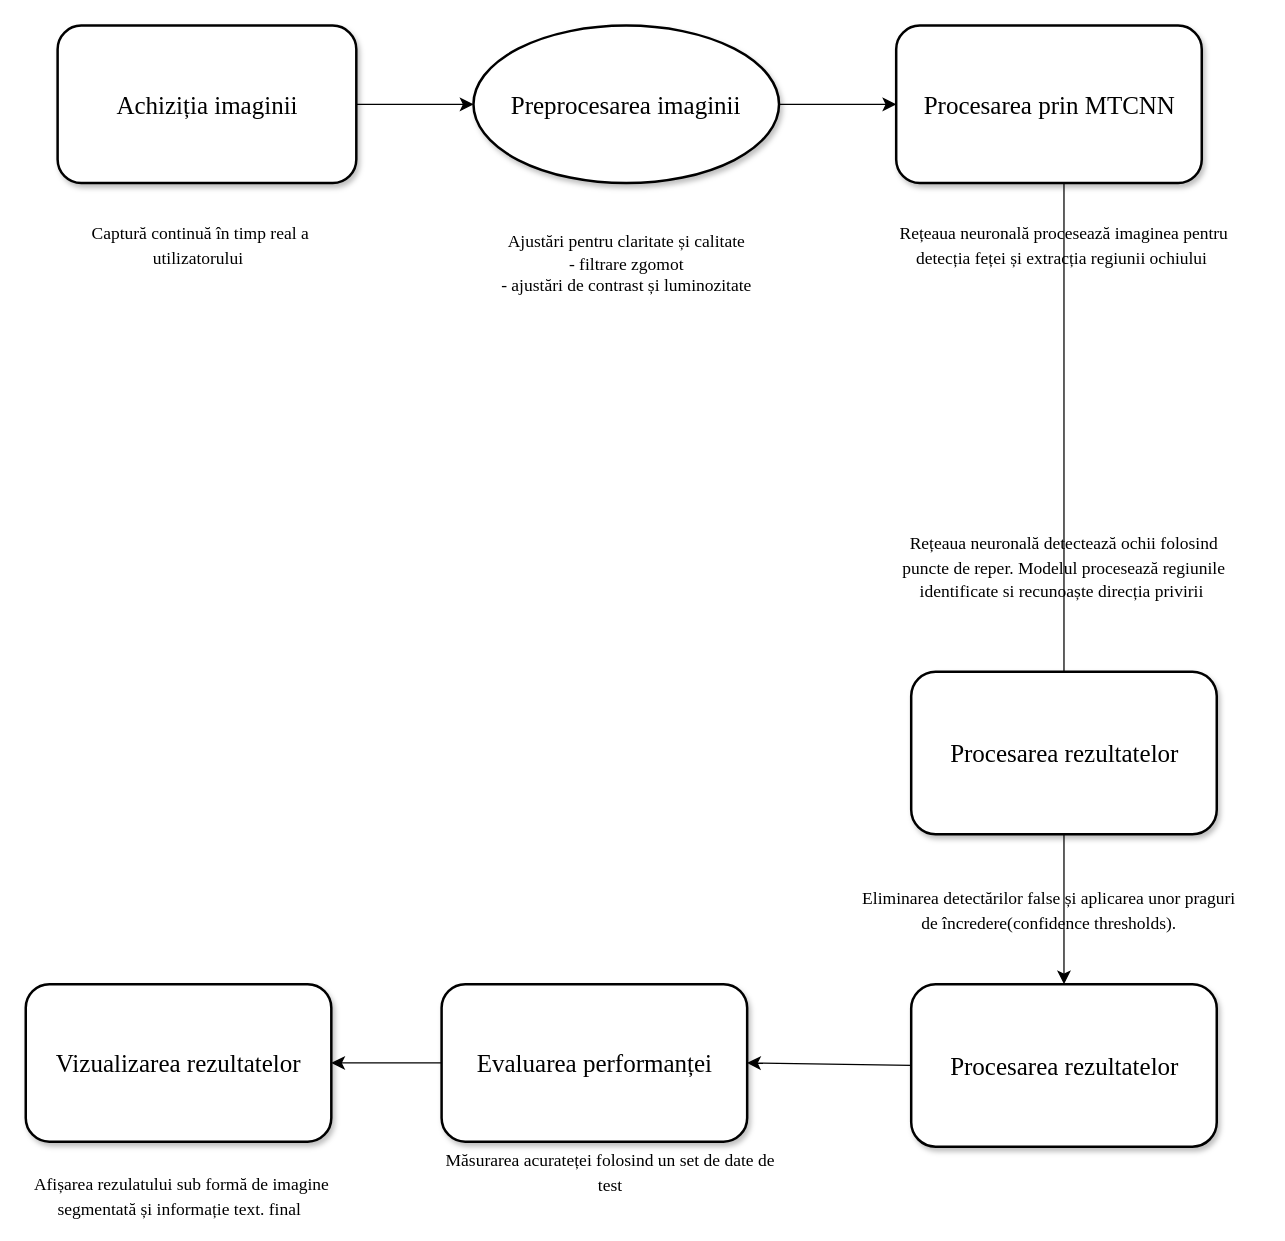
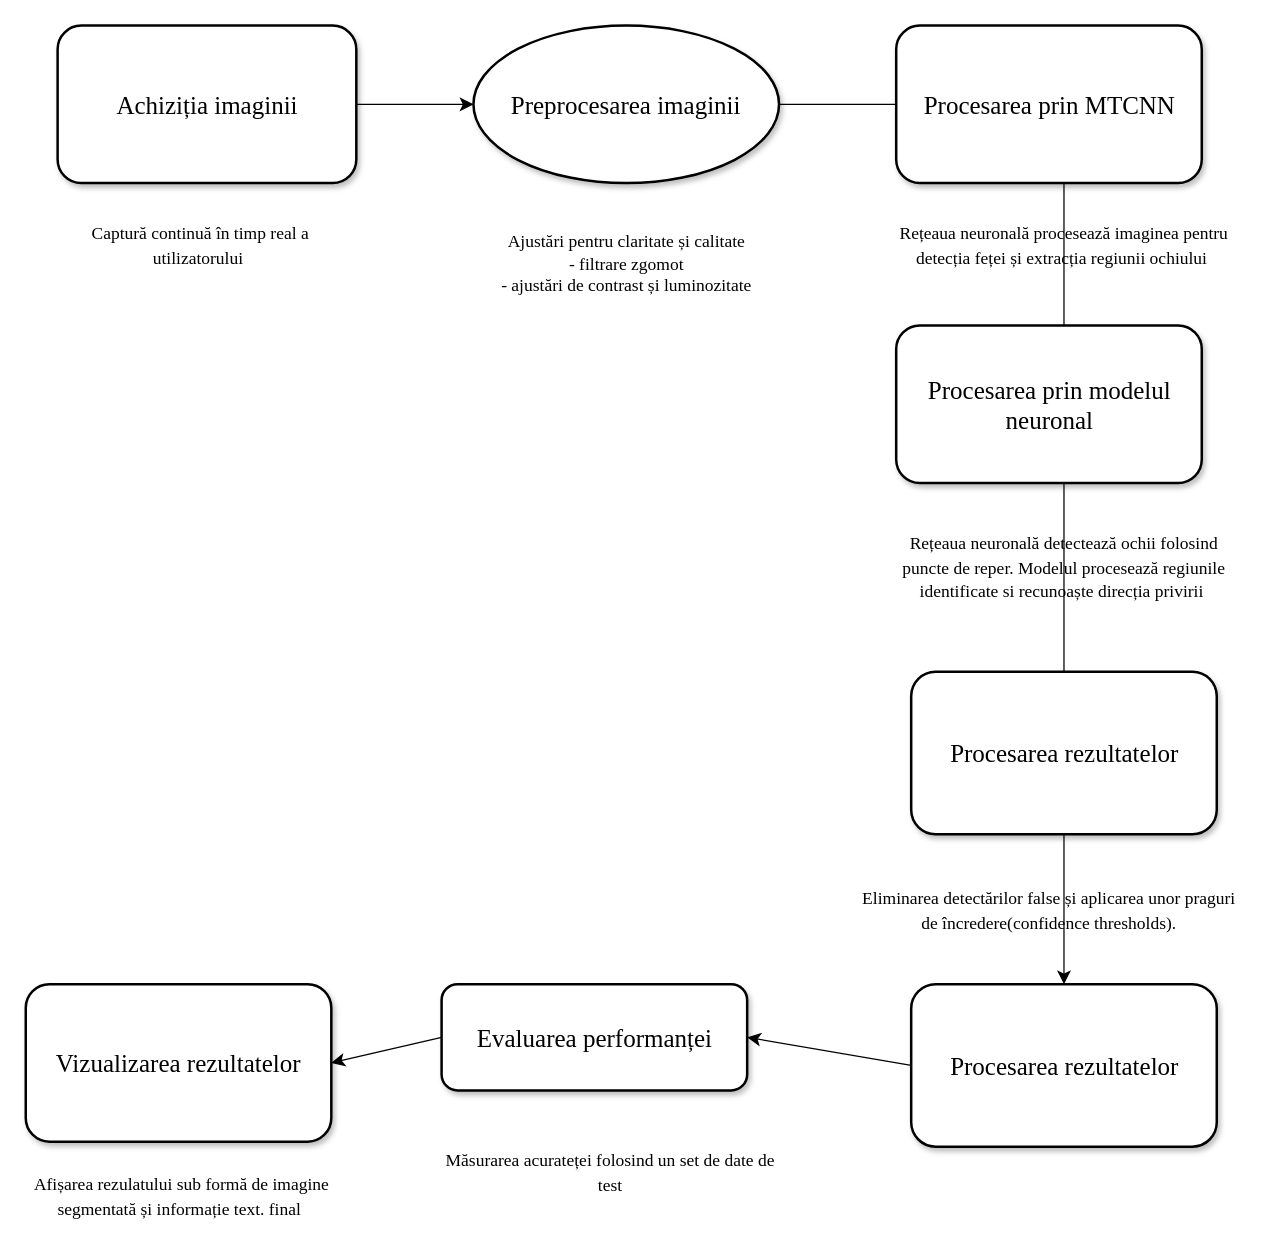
(884, 104) -> (889, 104)
none -> (1049, 404)
(594, 1063) -> (594, 1038)
